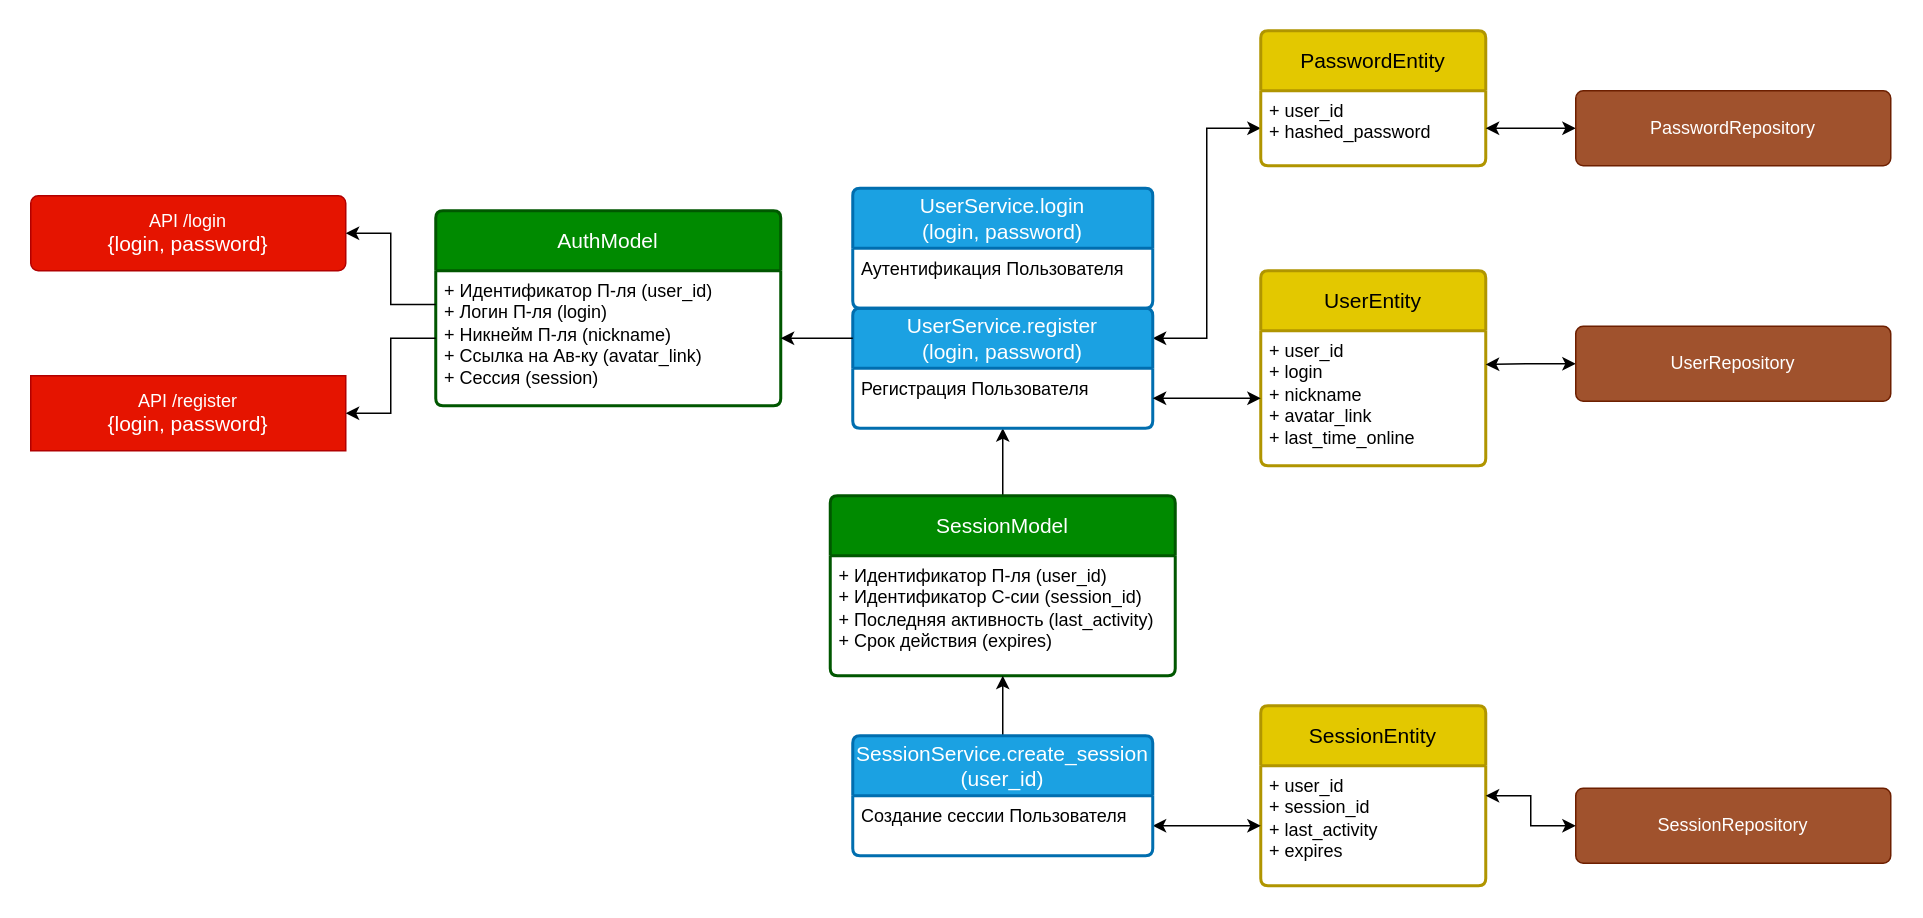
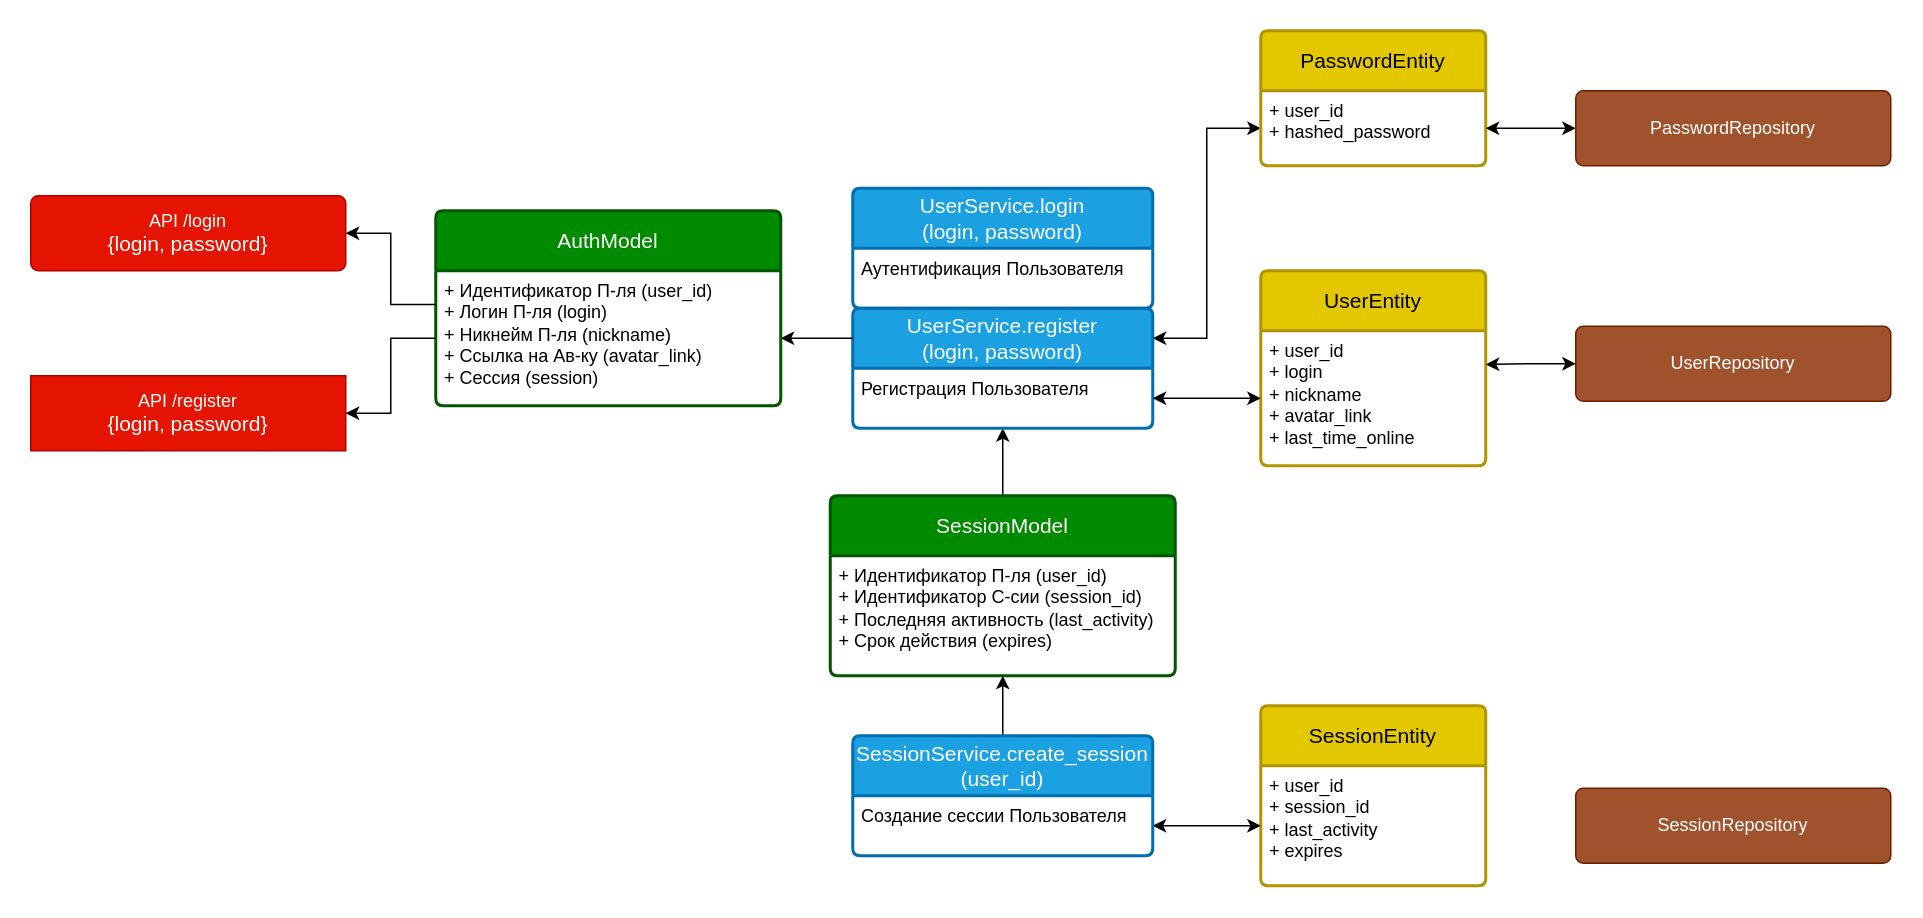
(1531, 811) -> none
